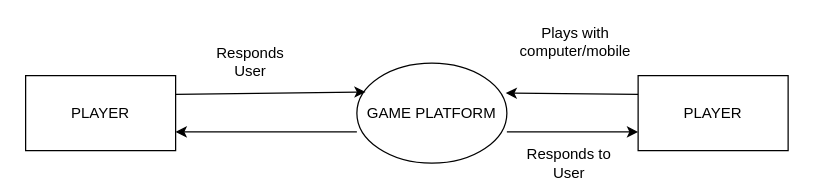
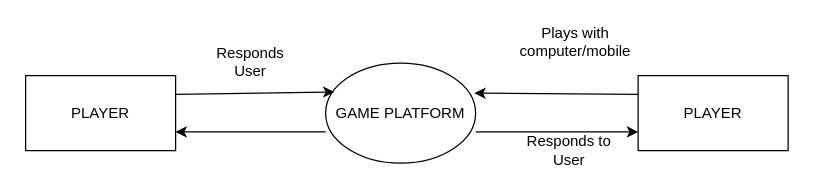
(432, 113) -> (401, 113)
(569, 163) -> (569, 151)
